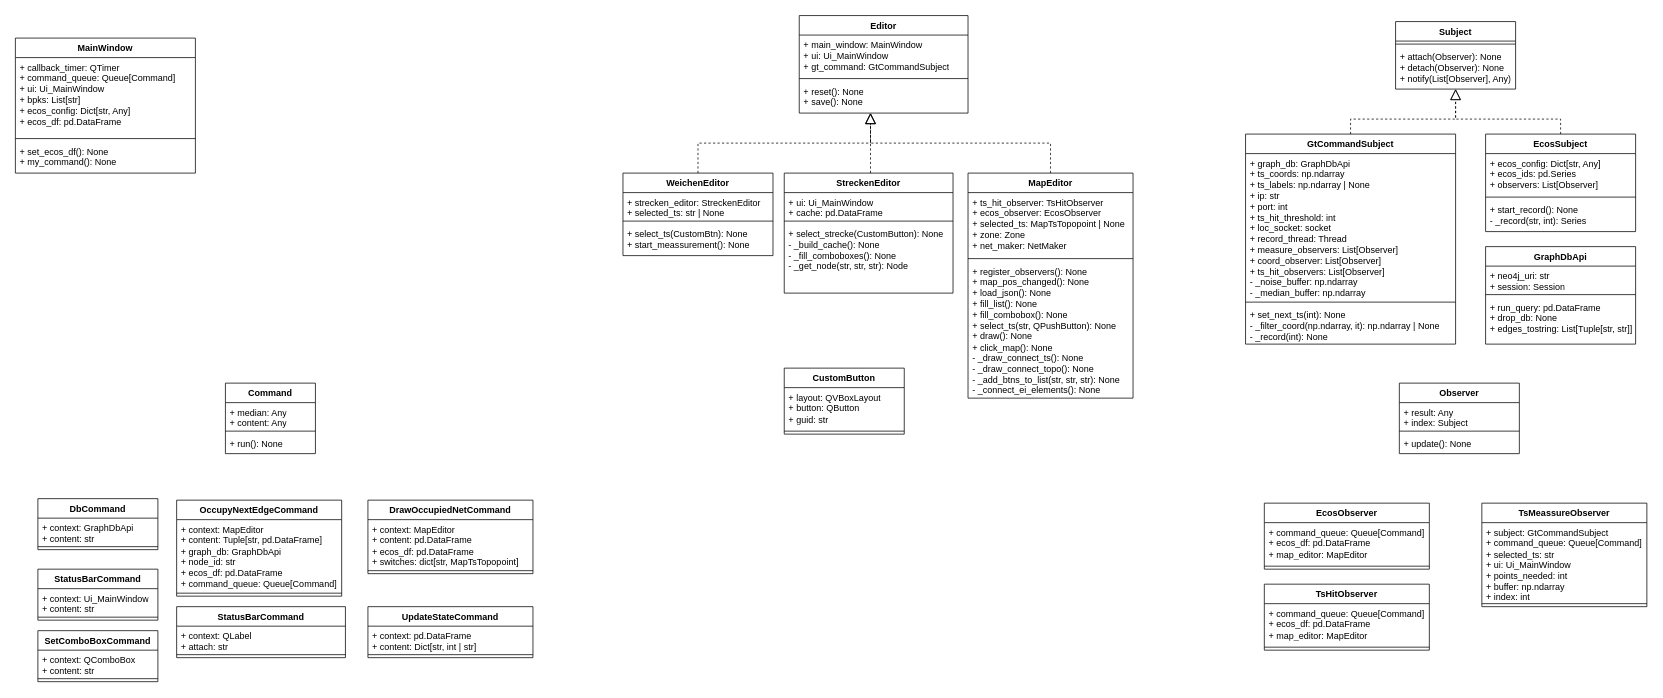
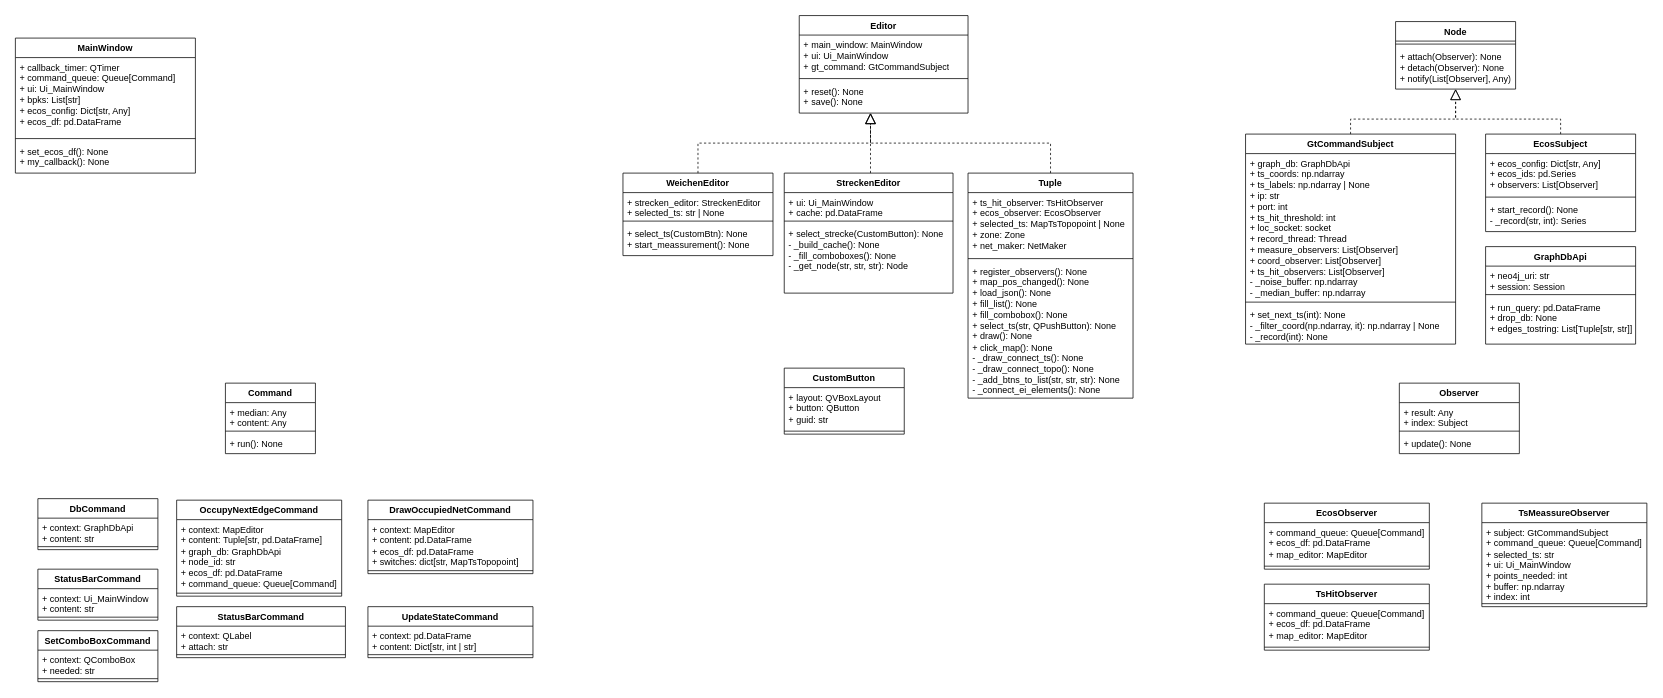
(1455, 32) -> (1455, 32)
(69, 157) -> (69, 157)
(1050, 184) -> (1050, 184)
(89, 666) -> (89, 666)
